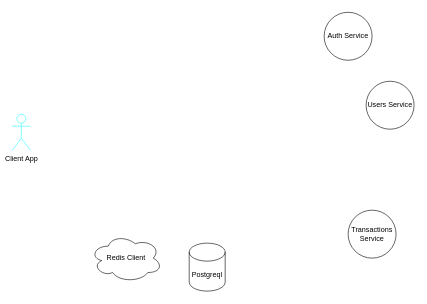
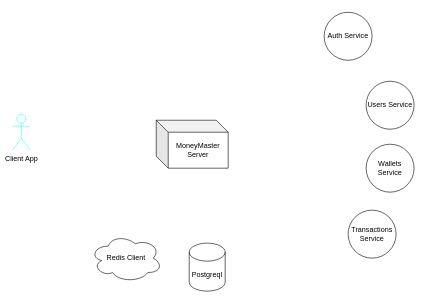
none -> (192, 144)
none -> (390, 168)
